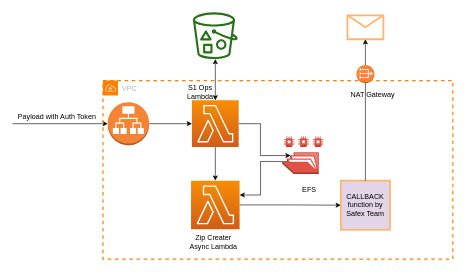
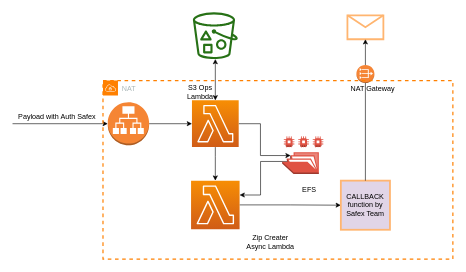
(128, 89) -> (128, 89)
(200, 93) -> (200, 93)
(373, 95) -> (373, 89)
(57, 117) -> (57, 117)
(213, 242) -> (270, 242)
